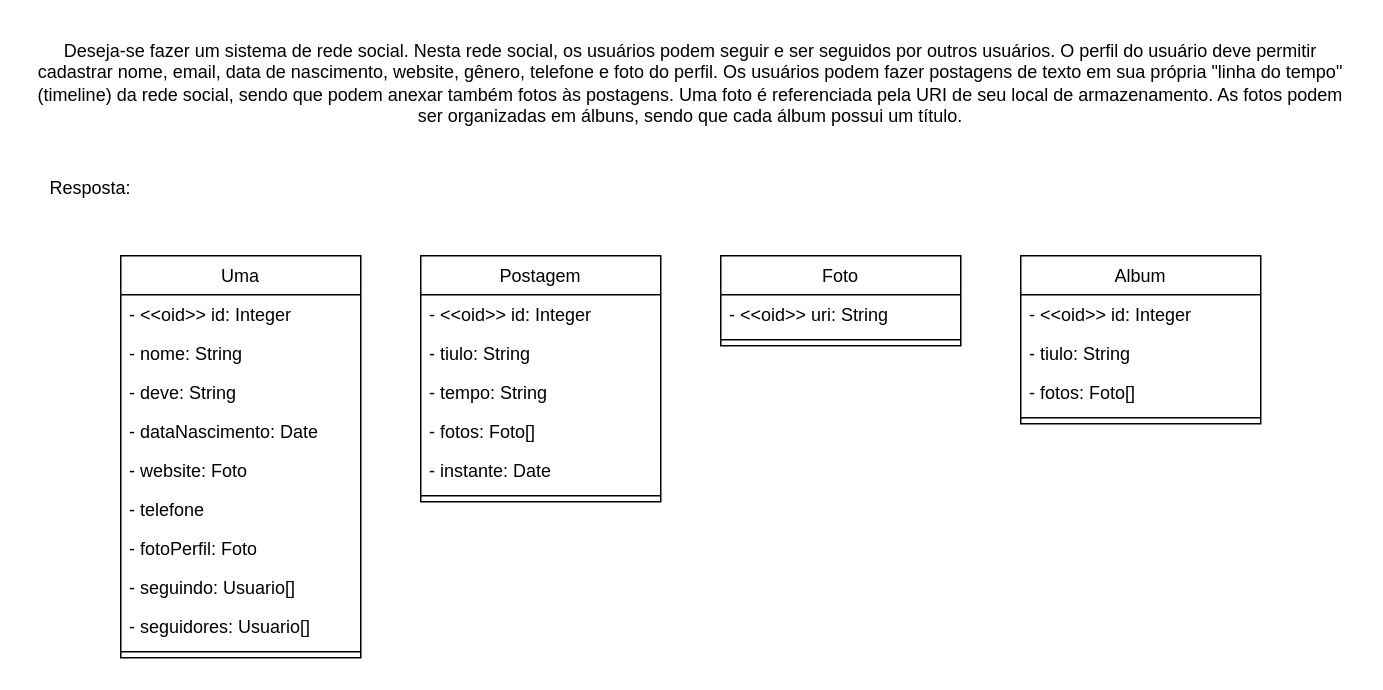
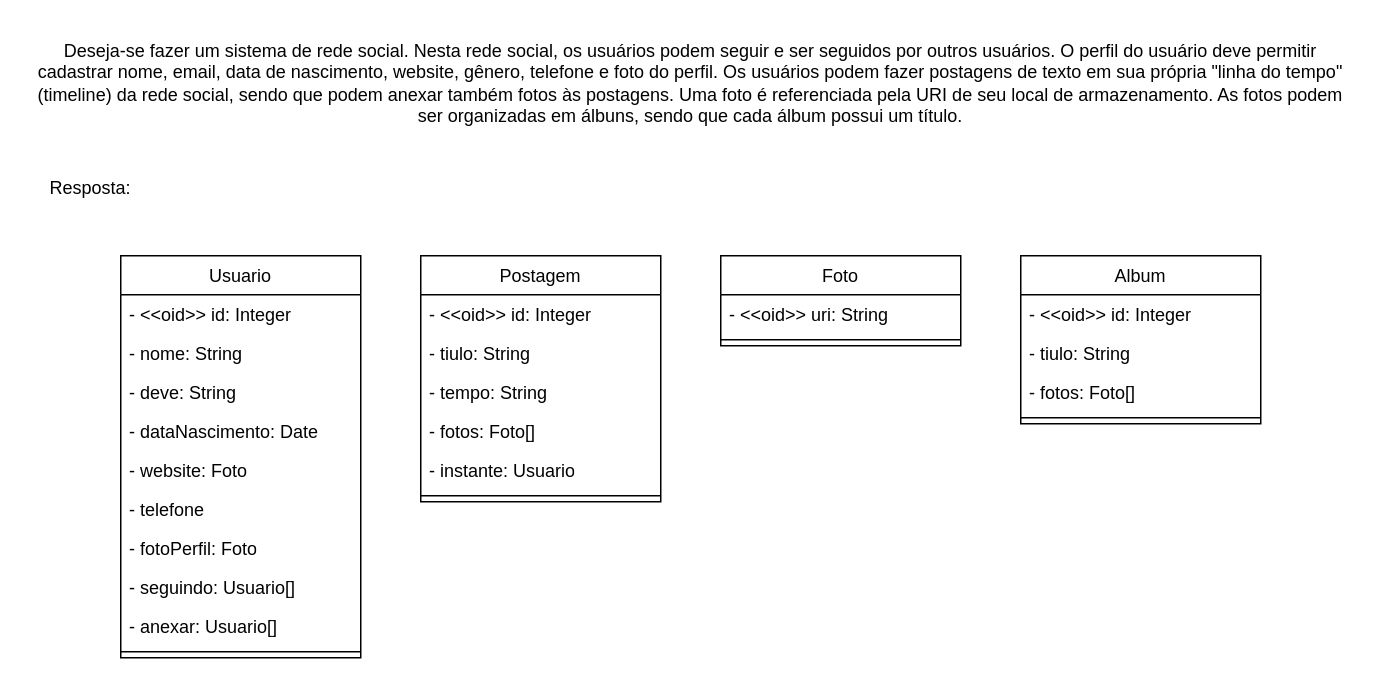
(241, 277) -> (241, 277)
(501, 472) -> (514, 472)
(234, 628) -> (216, 628)
